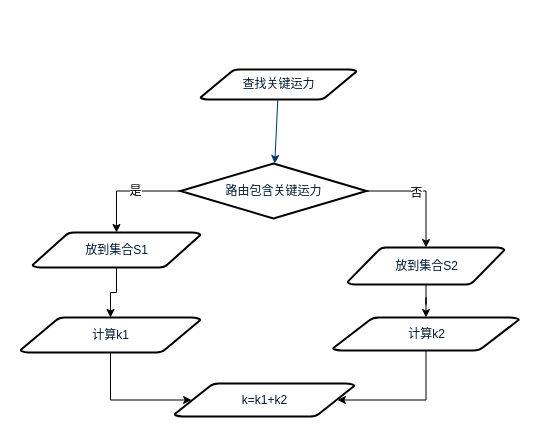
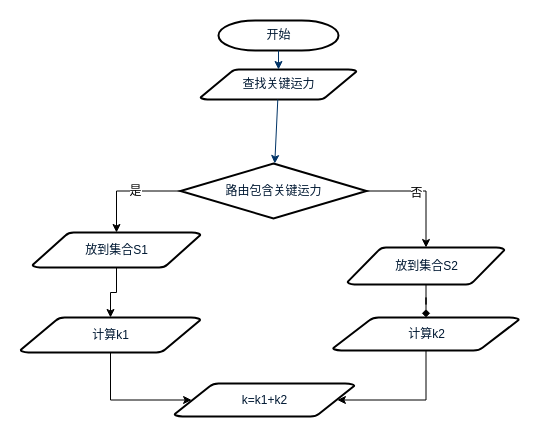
none -> (279, 36)
none -> (279, 57)
(426, 309) -> (426, 308)
